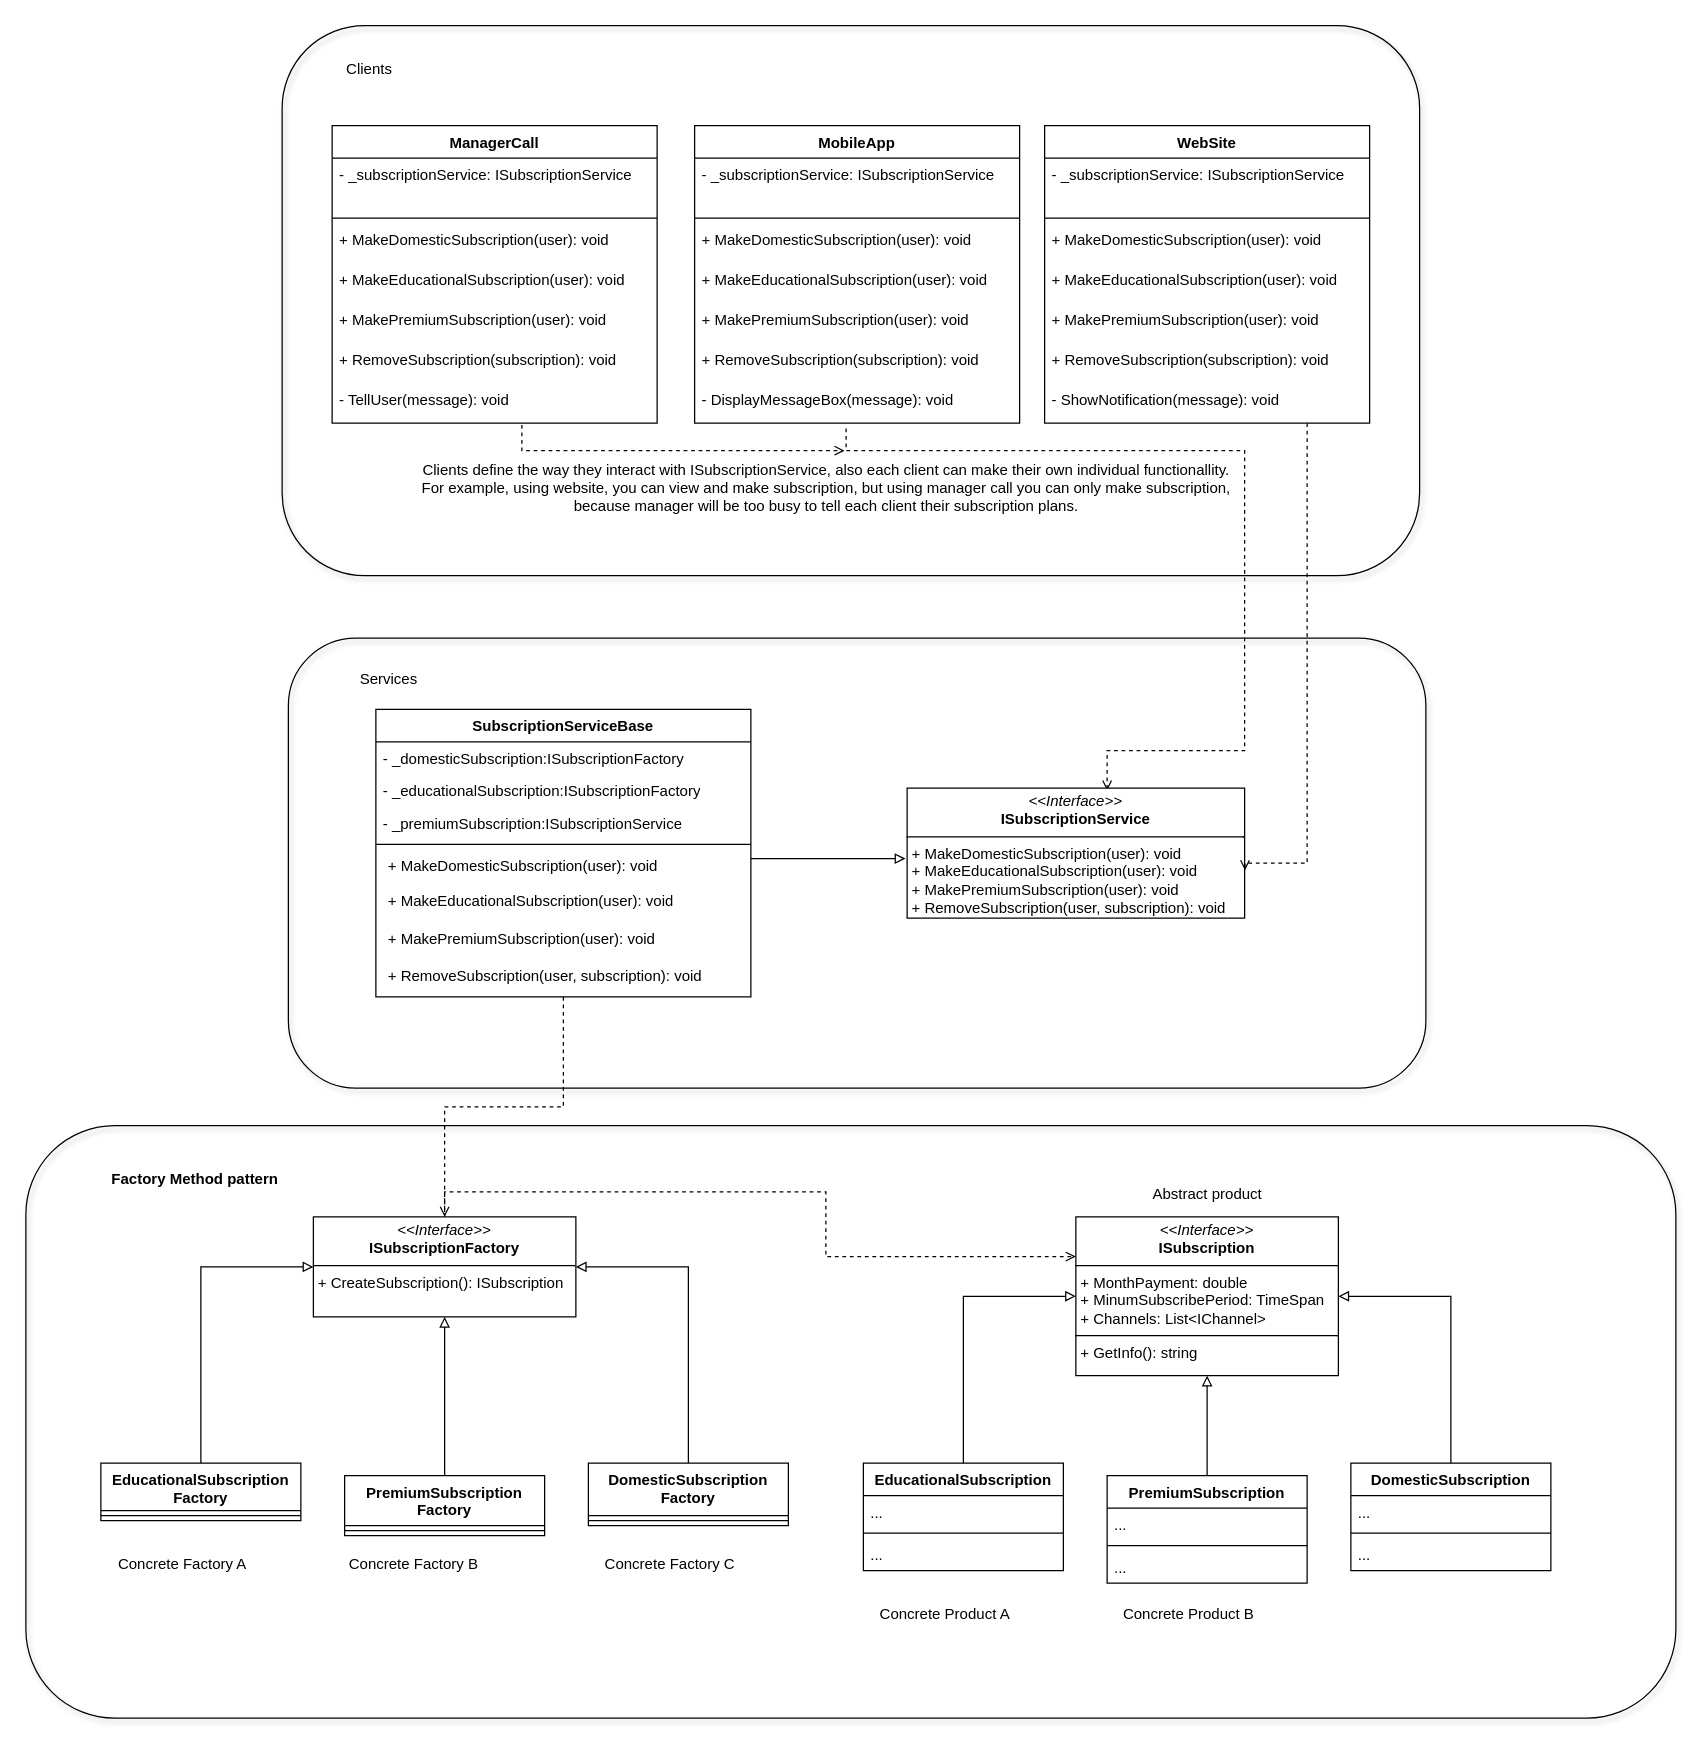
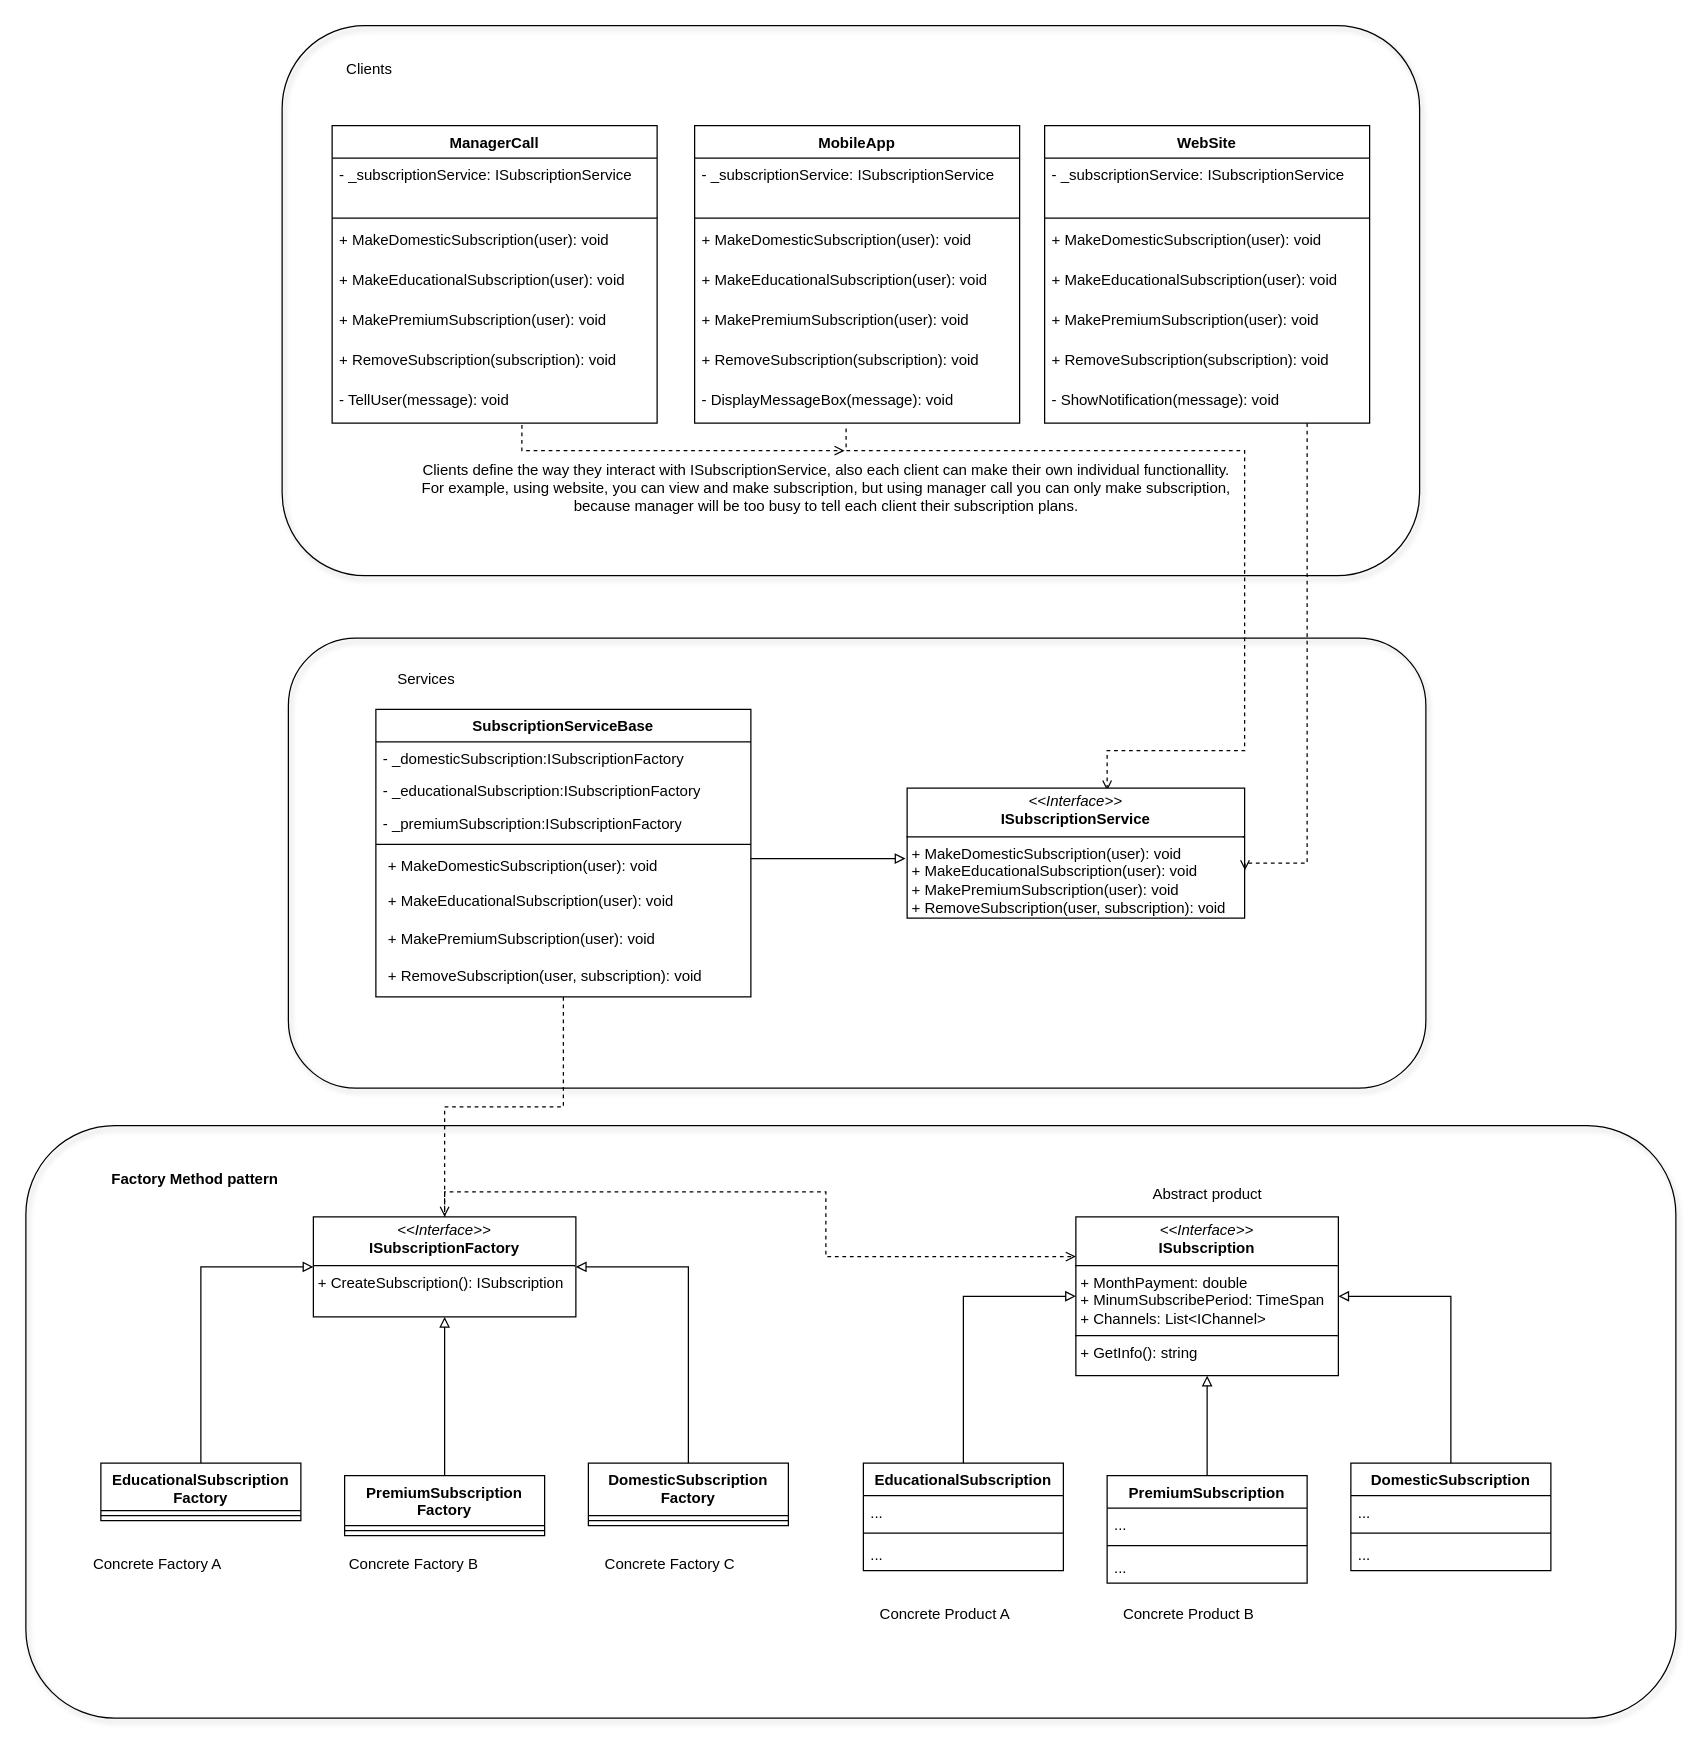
(388, 679) -> (426, 679)
(548, 825) -> (550, 825)
(182, 1564) -> (157, 1564)
